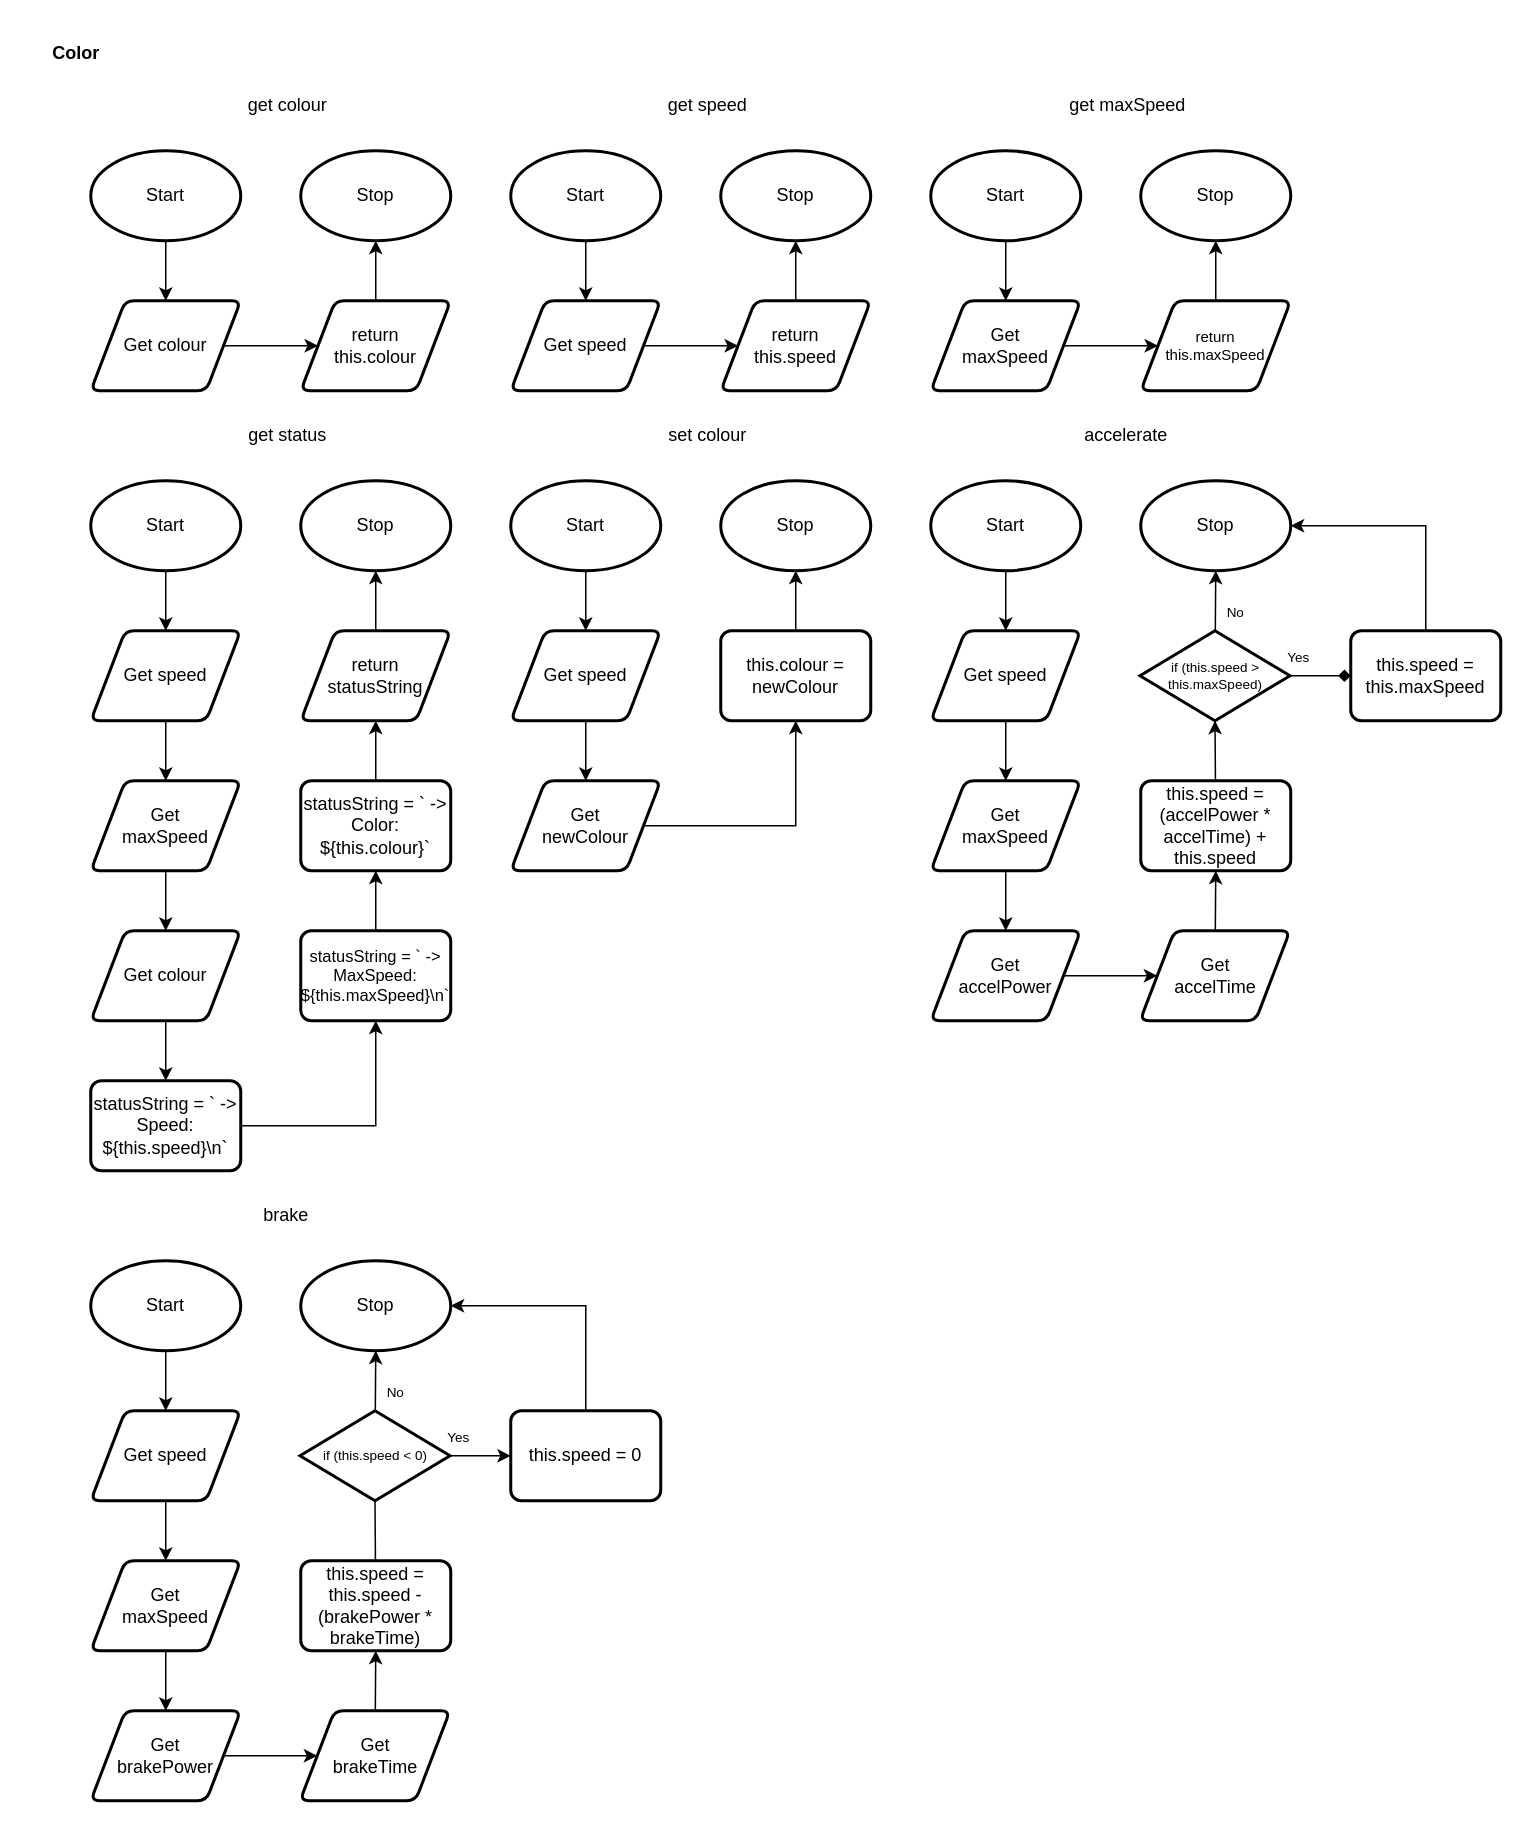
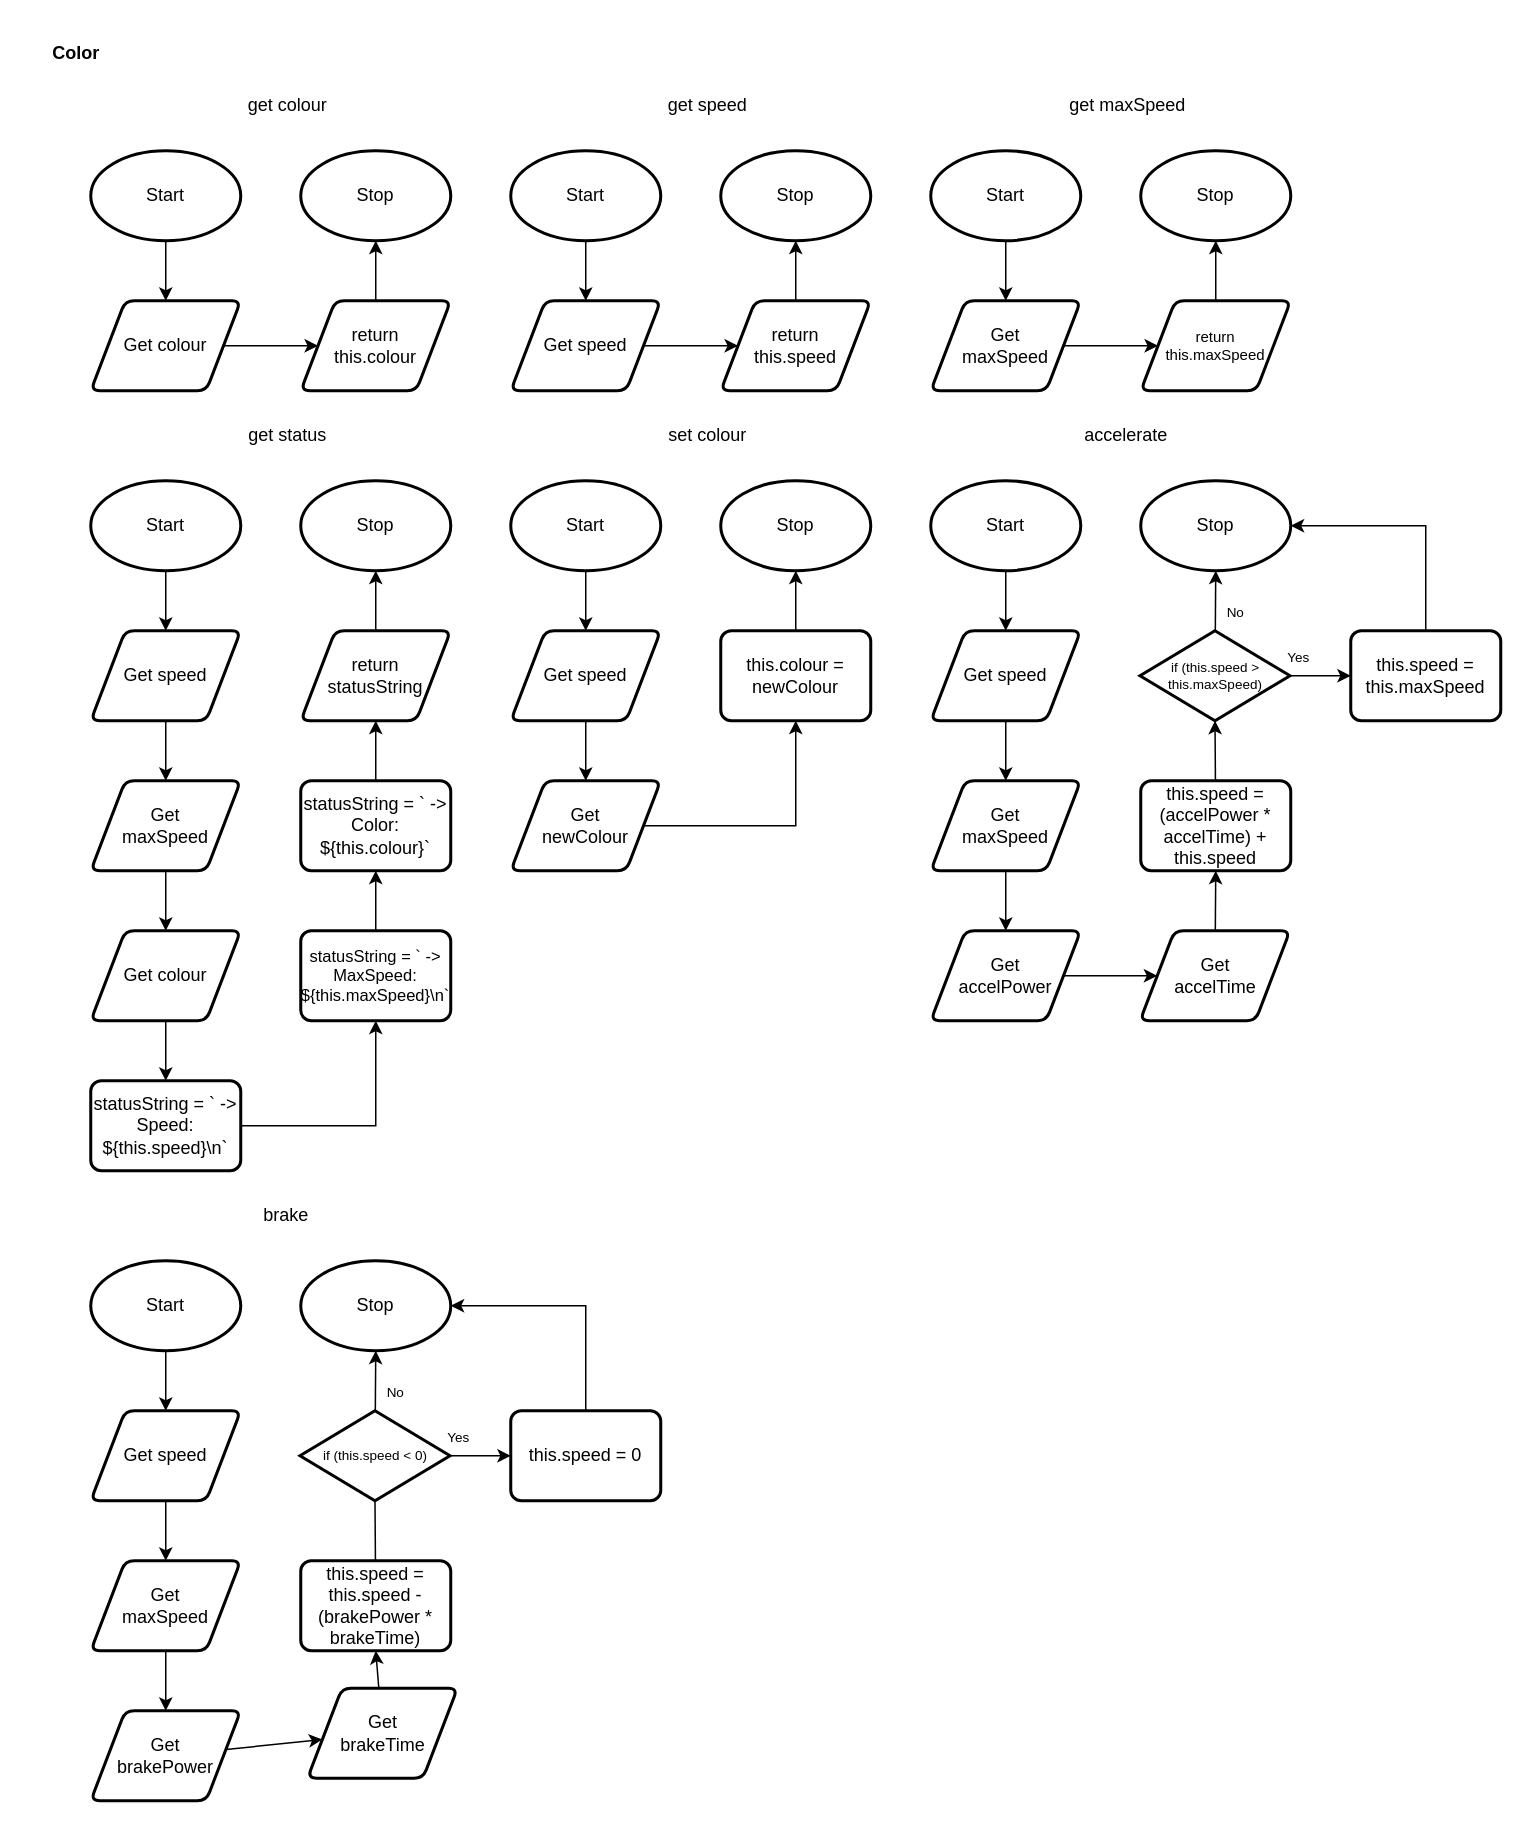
(1338, 676) -> (1339, 676)
(375, 1756) -> (383, 1733)
